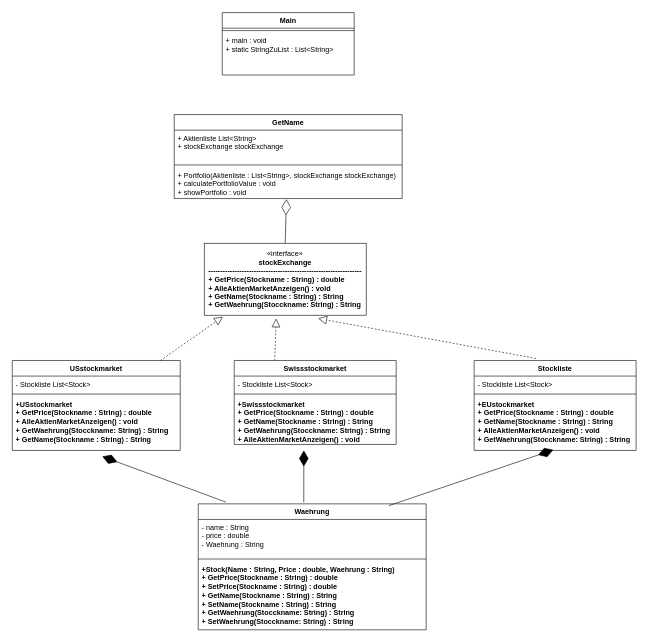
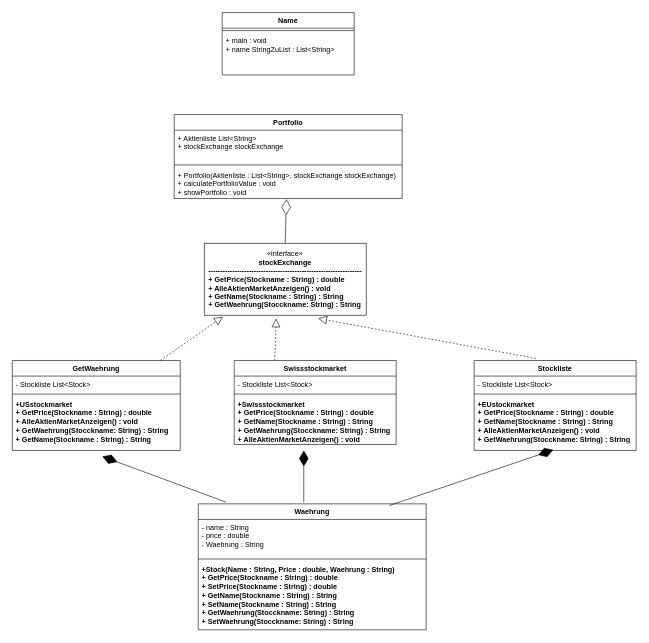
(288, 21) -> (288, 21)
(289, 50) -> (286, 46)
(288, 123) -> (288, 123)
(96, 369) -> (96, 369)
